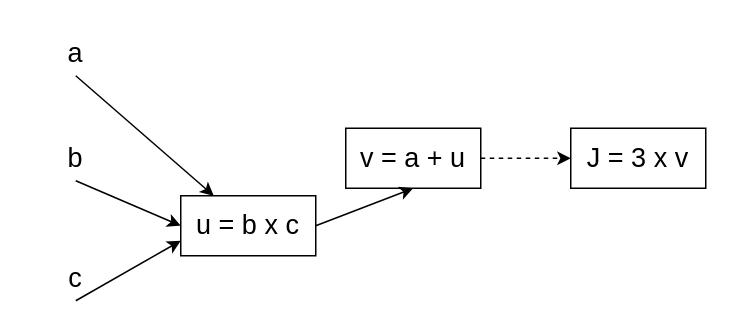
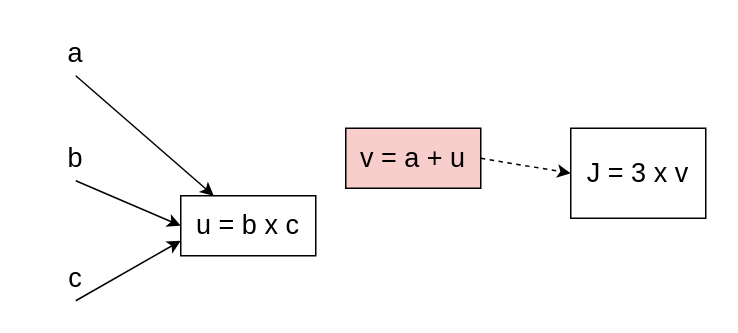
(413, 158) -> (413, 158)
(638, 158) -> (638, 173)
(360, 209) -> none
